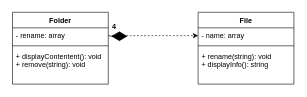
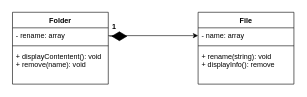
(114, 26) -> (114, 26)
(160, 36) -> (160, 36)
(64, 56) -> (64, 56)
(241, 56) -> (241, 56)
